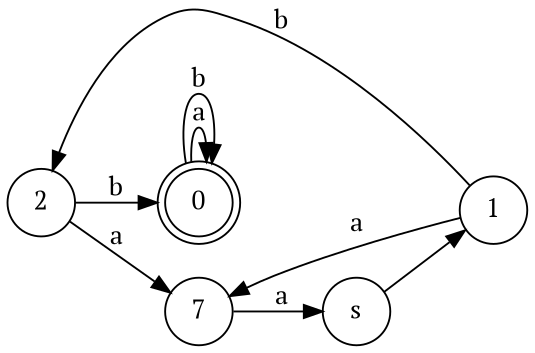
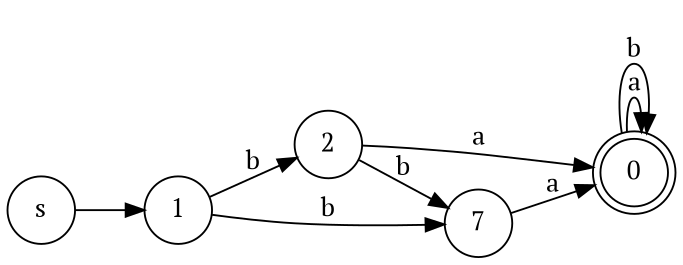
(116, 189) -> (478, 138)
(357, 224) -> (328, 209)
(116, 237) -> (403, 168)
(268, 311) -> (544, 202)
